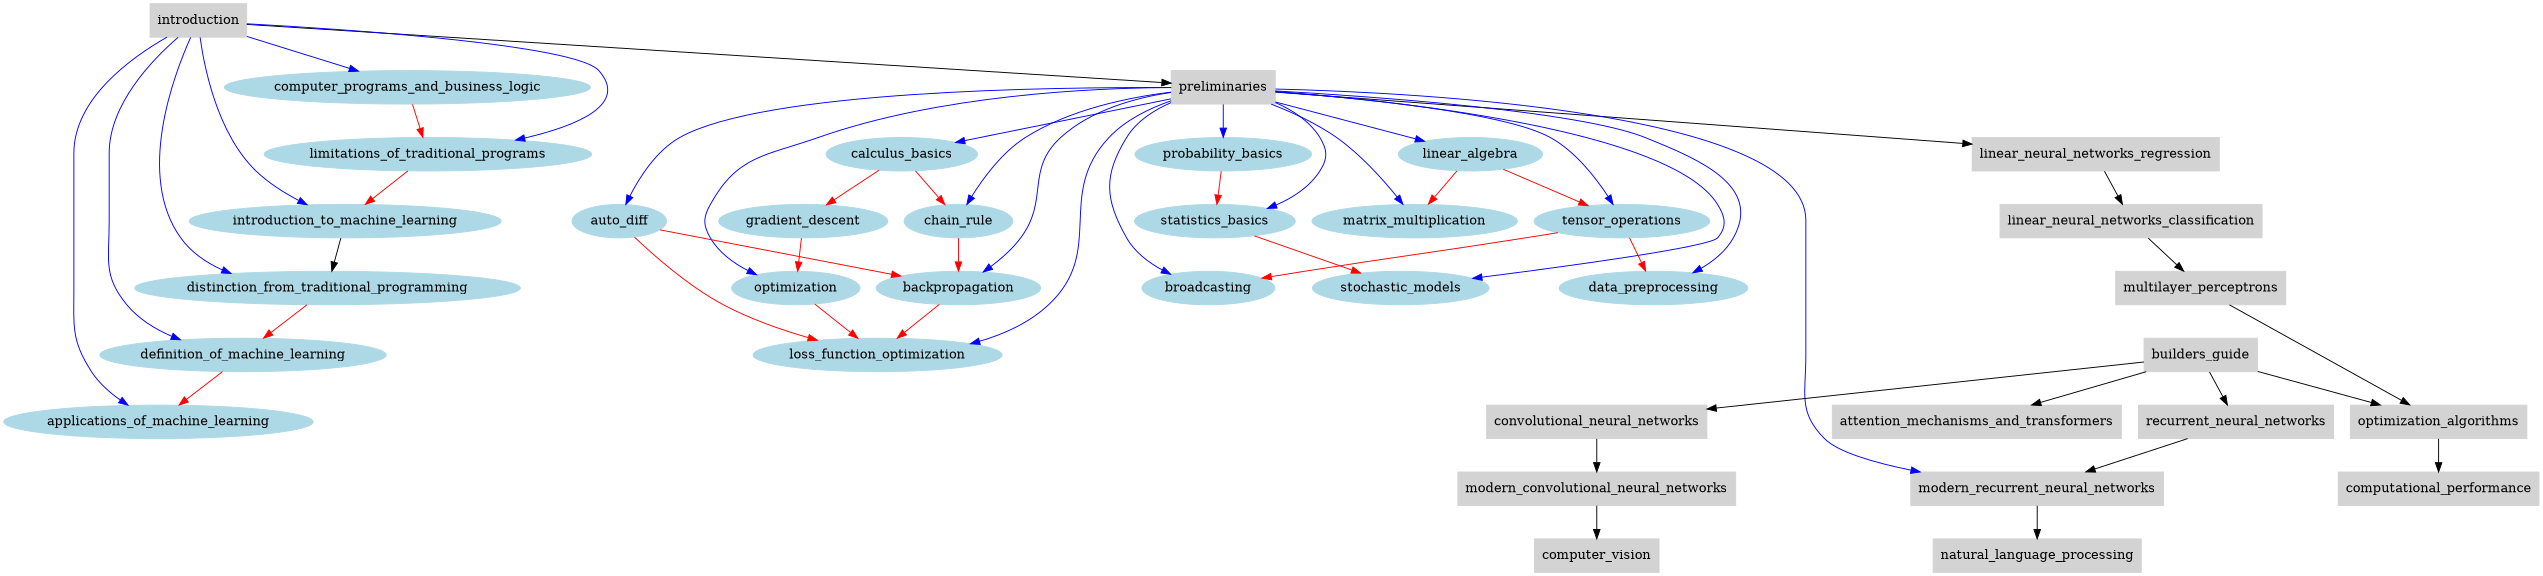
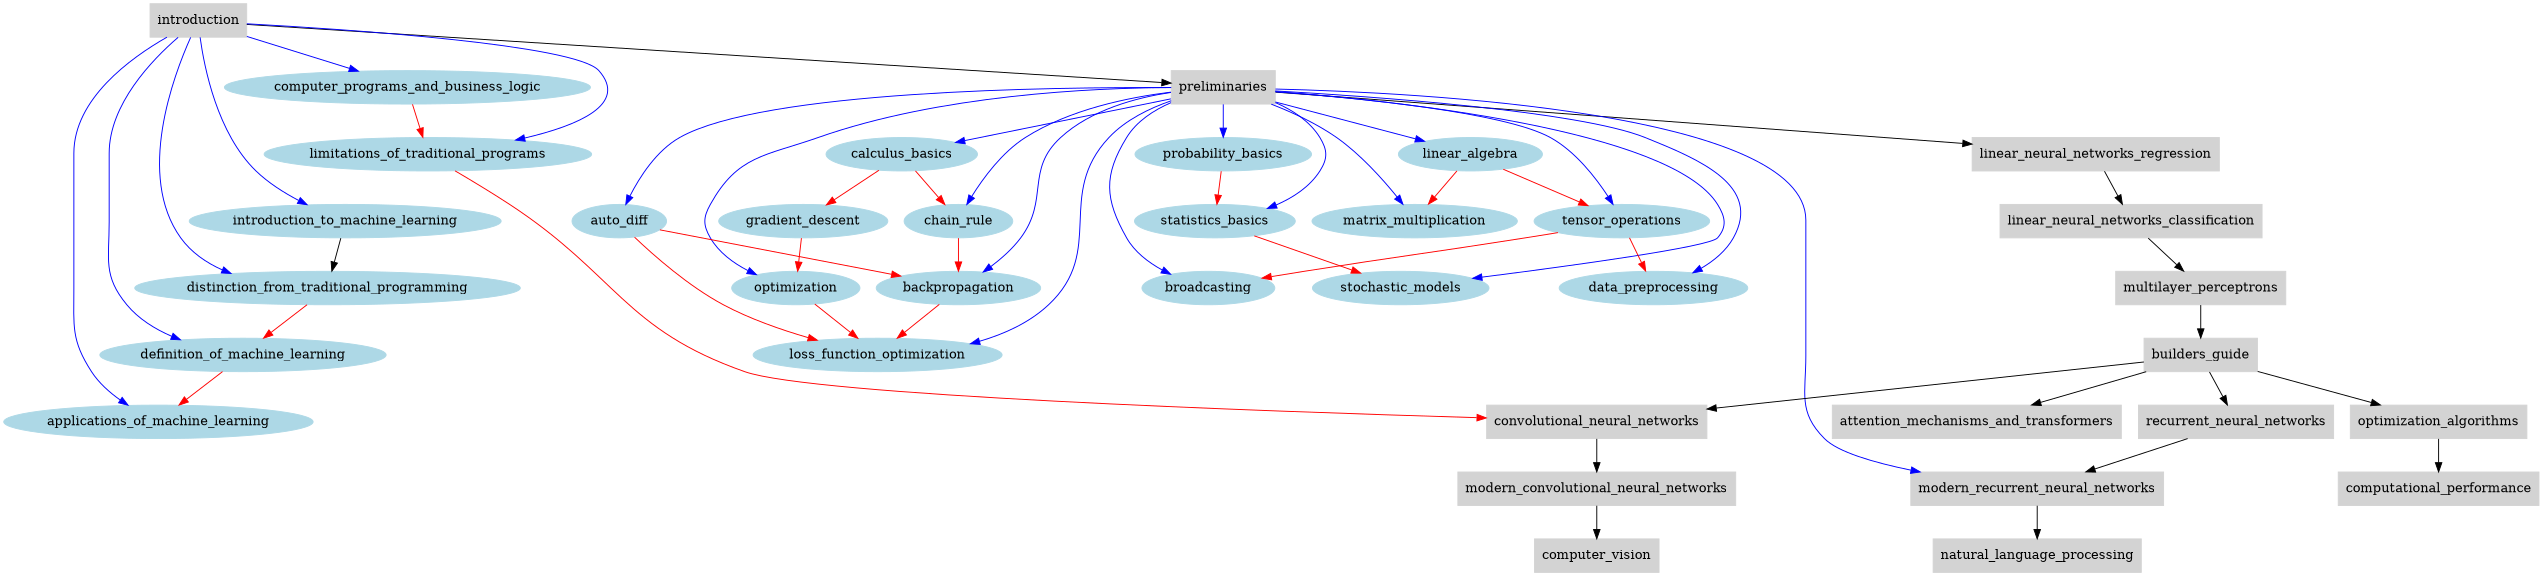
(390, 185) -> (933, 394)
(2316, 353) -> (2201, 317)
